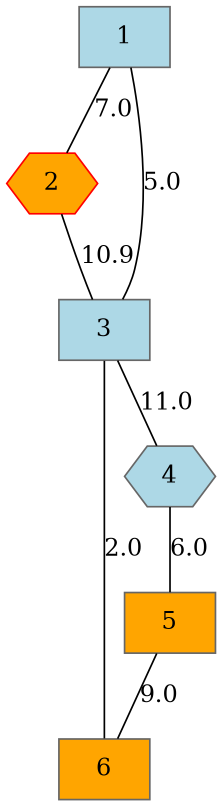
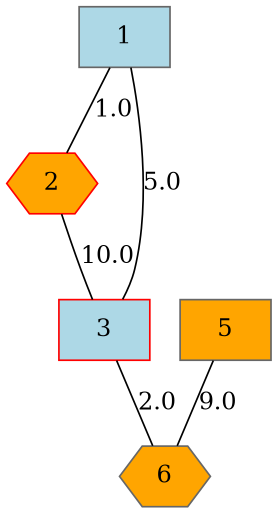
(114, 110) -> (114, 110)
(108, 257) -> (108, 257)
(104, 330) -> (104, 330)
(170, 476) -> none
(104, 769) -> (165, 476)
